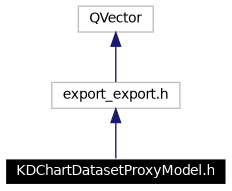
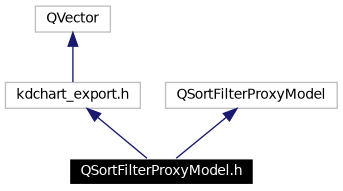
(116, 95) -> (73, 95)
none -> (251, 95)
(116, 172) -> (161, 172)
